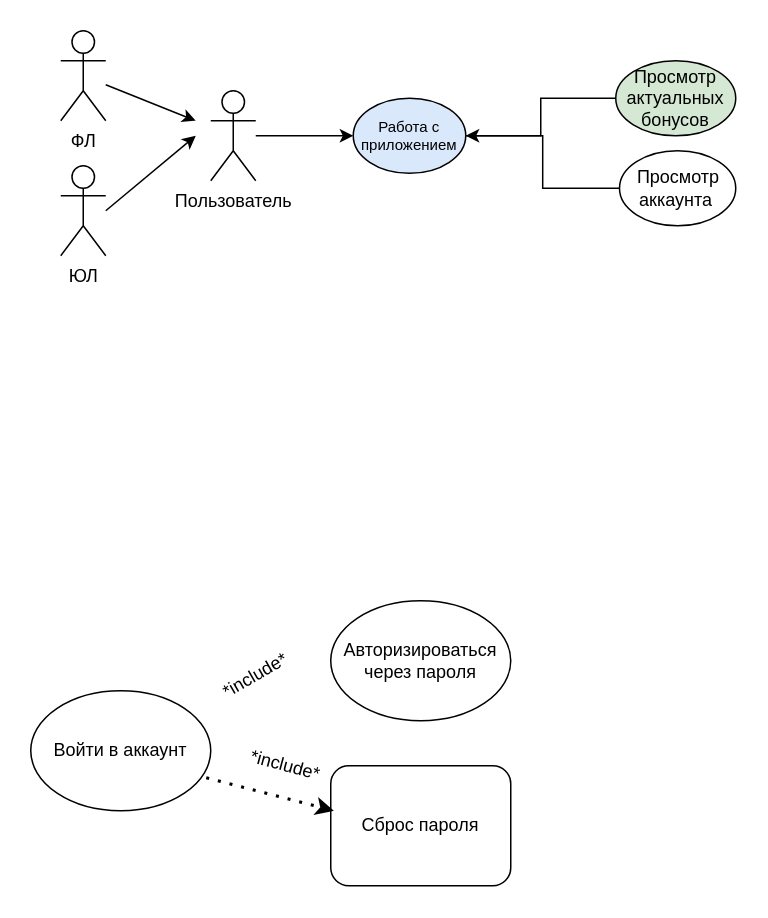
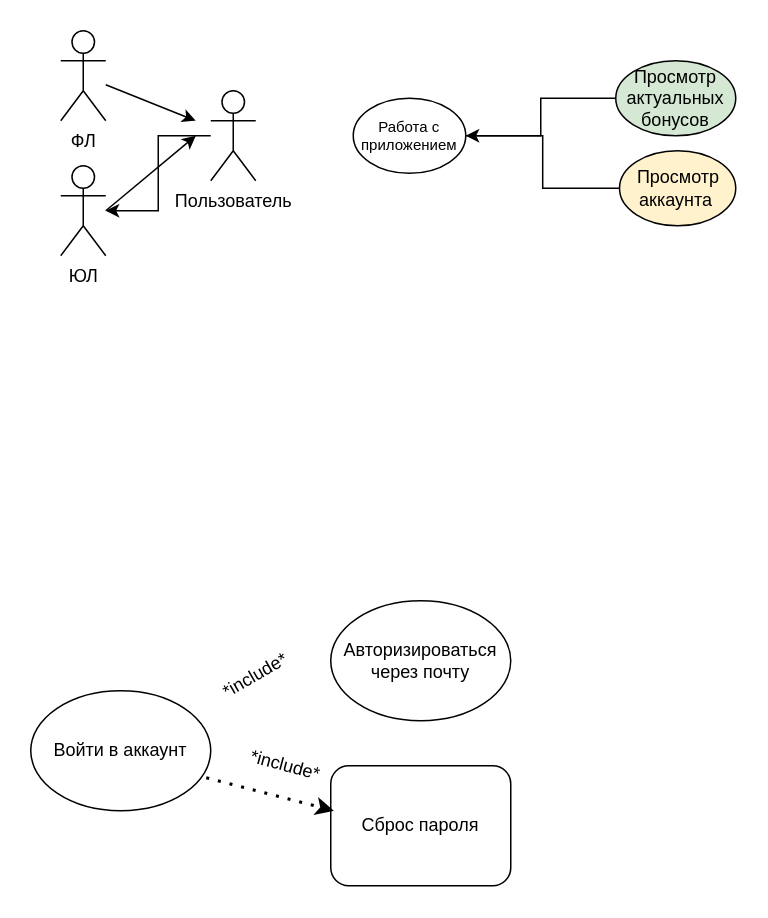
(299, 136) -> (158, 170)
(410, 136) -> (410, 136)
(678, 188) -> (678, 188)
(421, 661) -> (421, 661)
